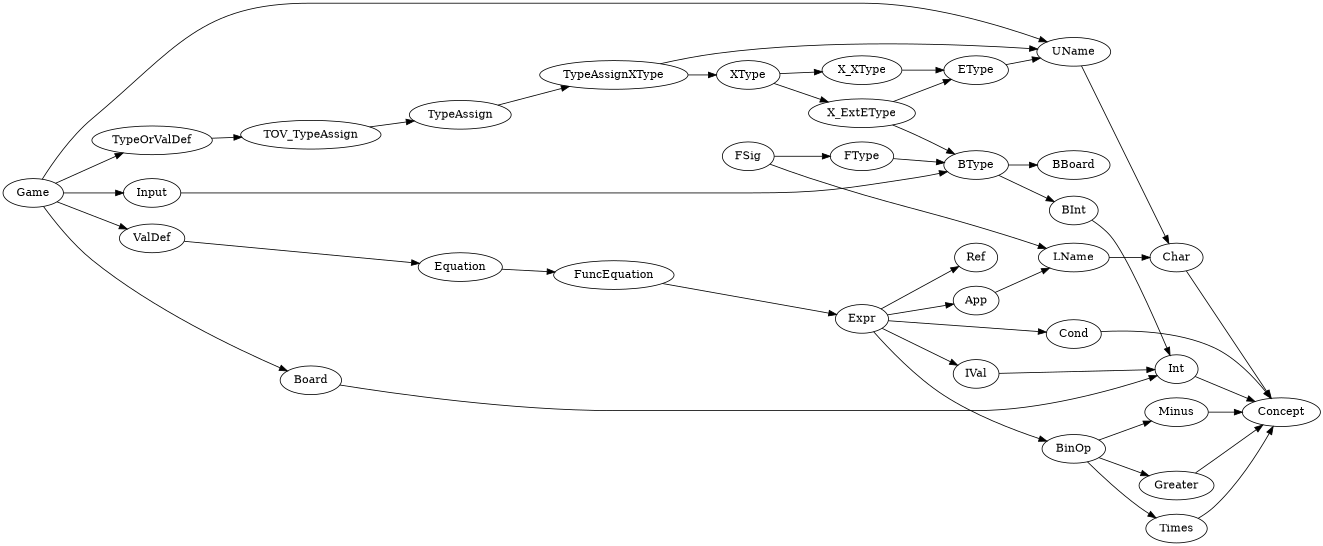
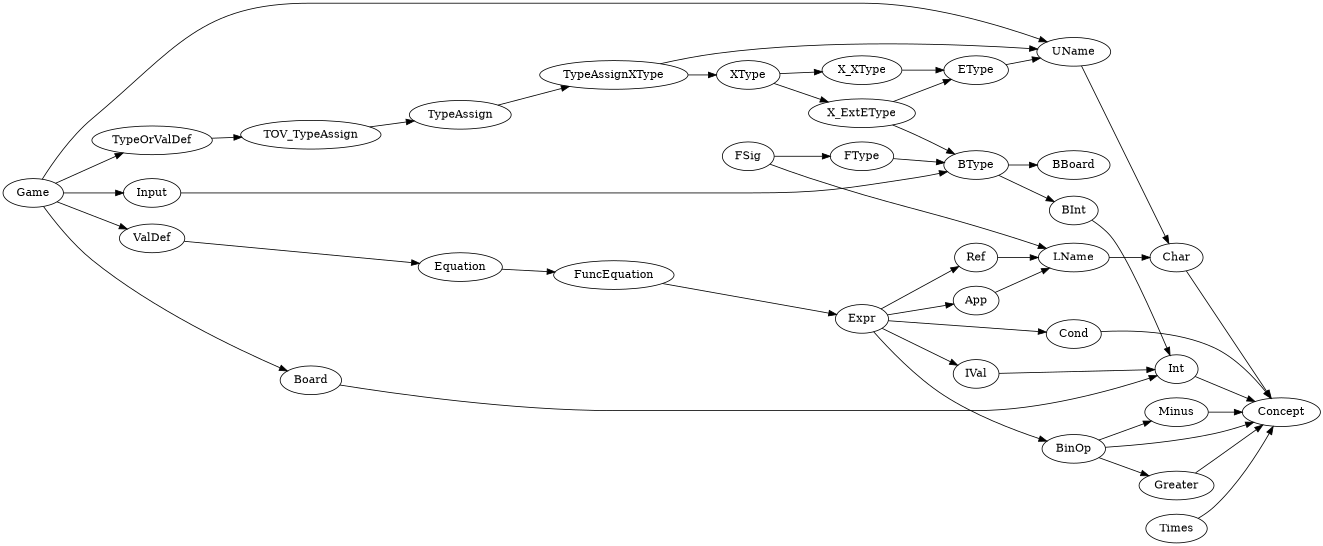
none -> (1014, 258)
(1117, 489) -> (1176, 440)
